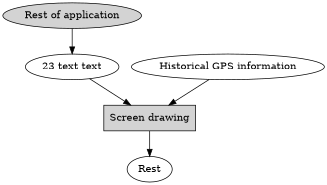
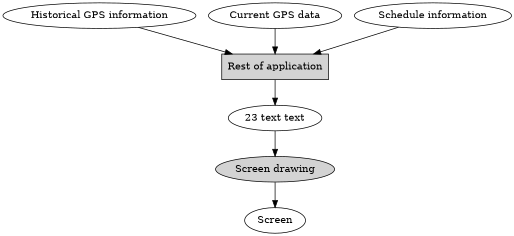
(72, 16) -> (275, 67)
none -> (275, 16)
none -> (433, 16)
(192, 90) -> (182, 40)
(150, 118) -> (275, 169)
(150, 169) -> (275, 220)
